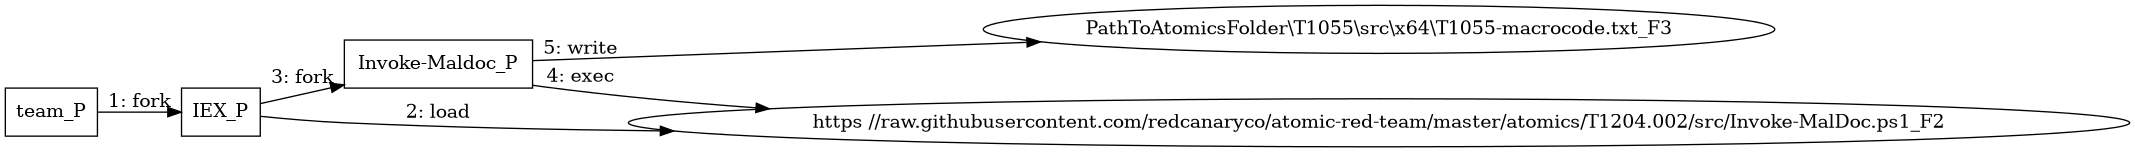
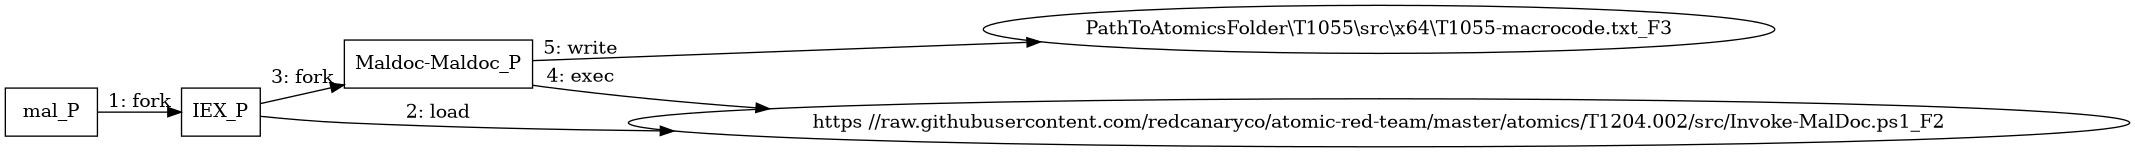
(438, 64) -> (438, 64)
(51, 112) -> (51, 112)
